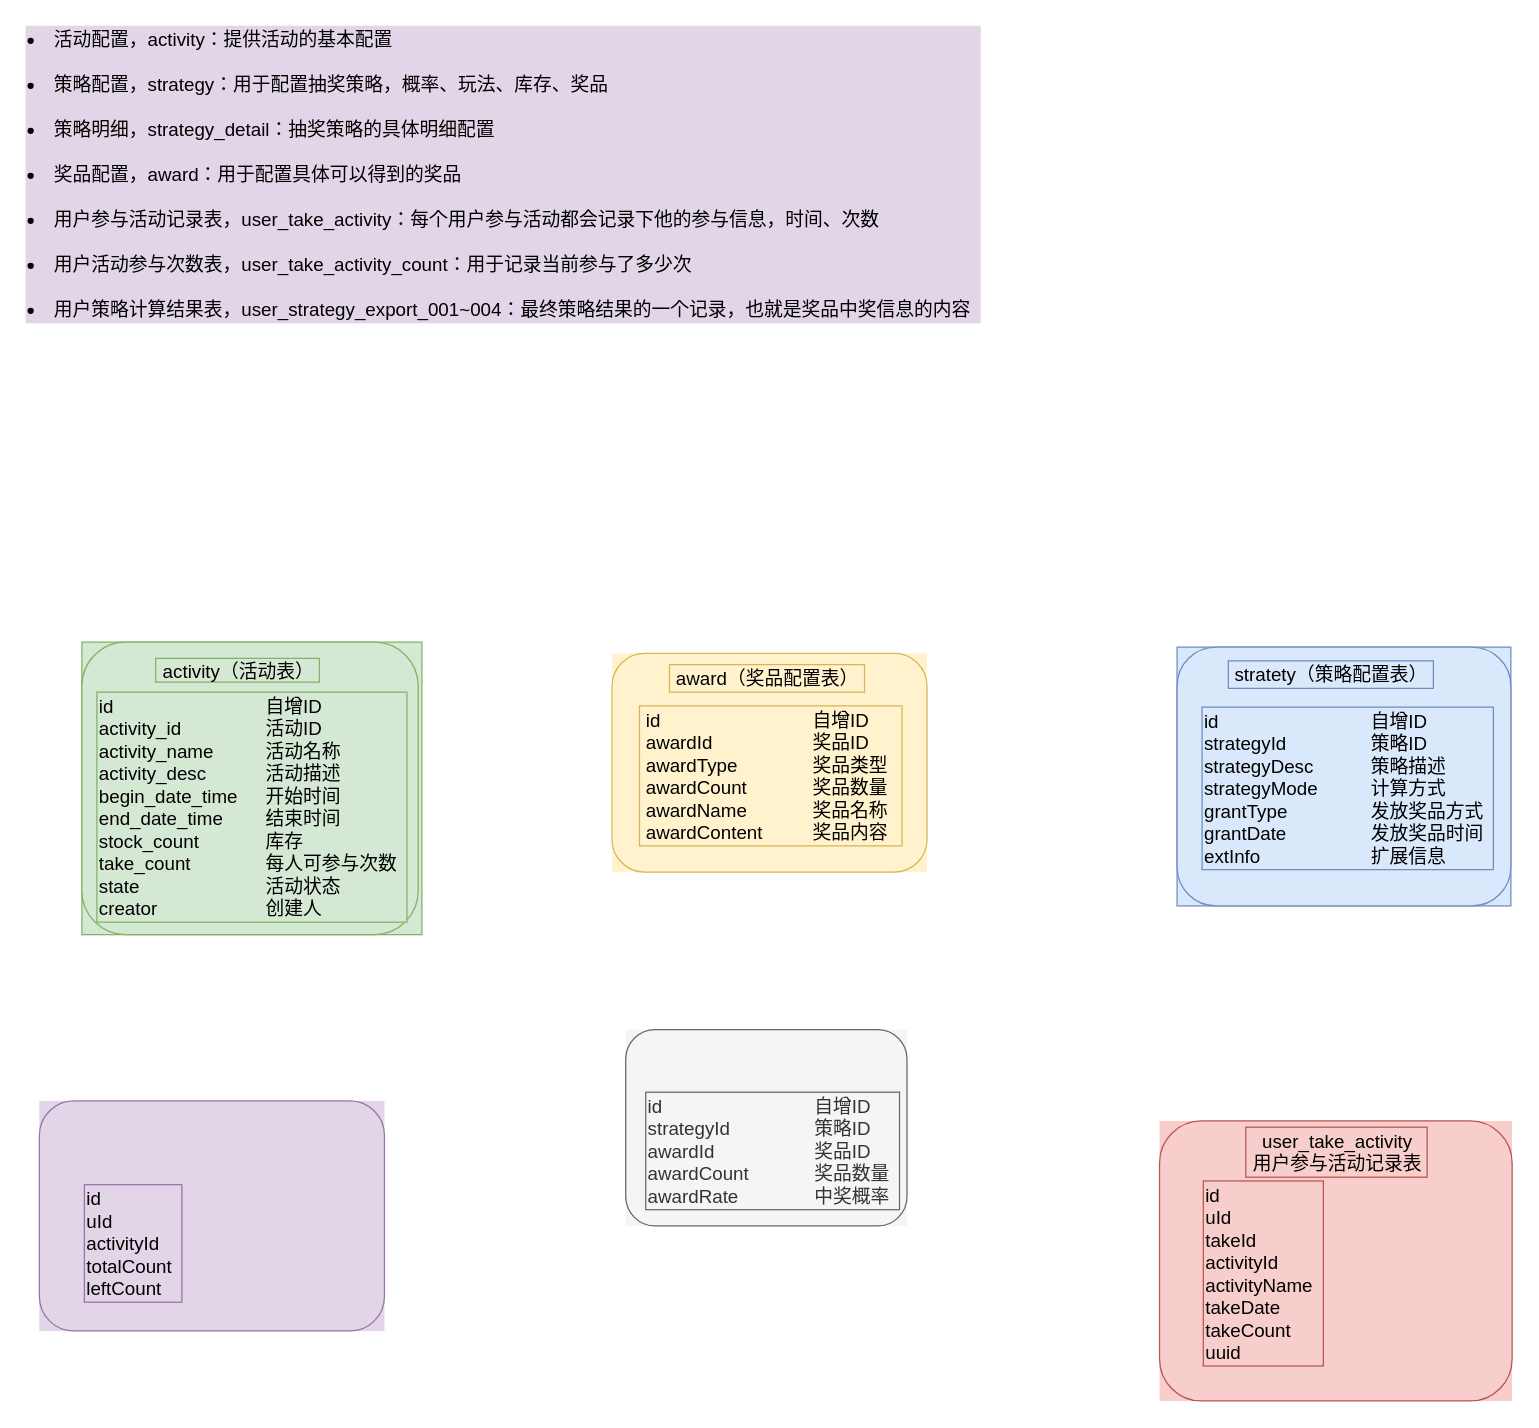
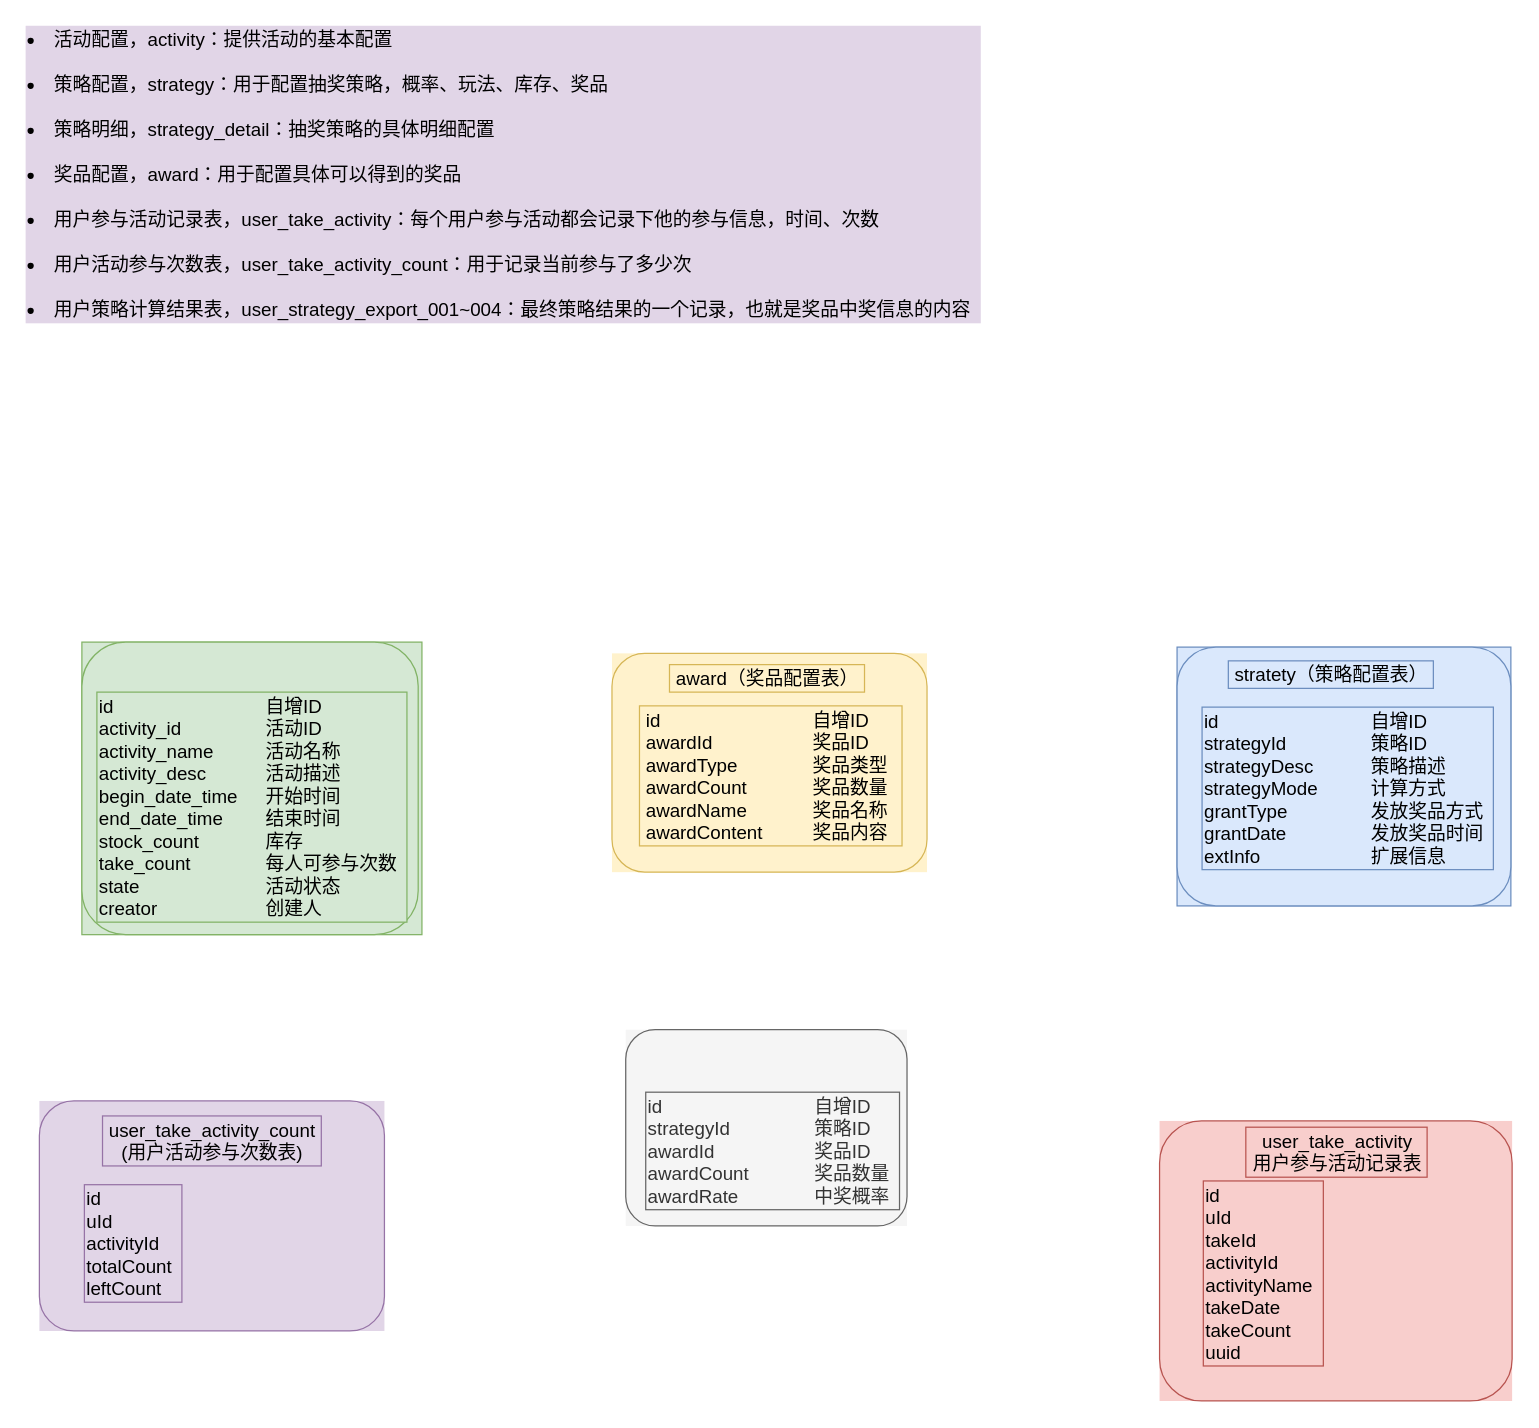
(238, 670) -> none
none -> (212, 1141)
